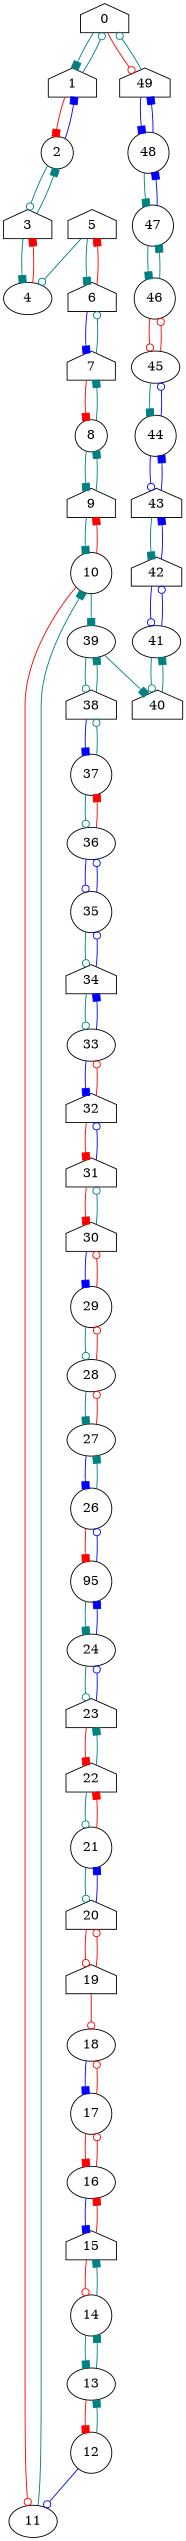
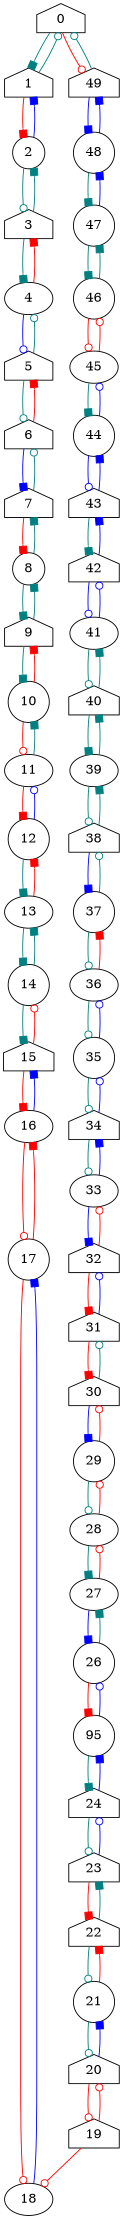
(86, 257) -> (23, 397)
none -> (23, 330)
(91, 605) -> (88, 730)
none -> (23, 798)
(85, 872) -> (88, 1016)
(91, 1650) -> (94, 1804)
